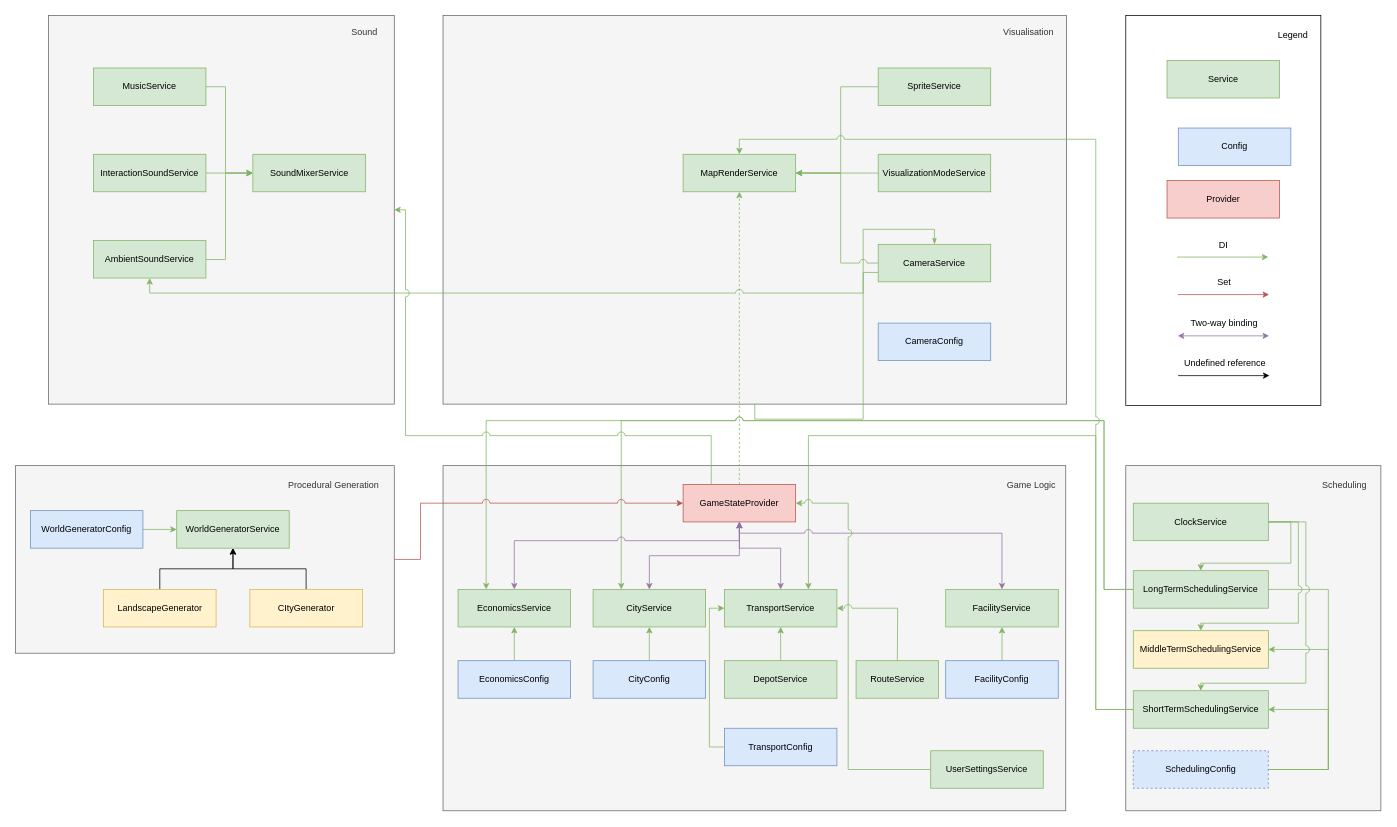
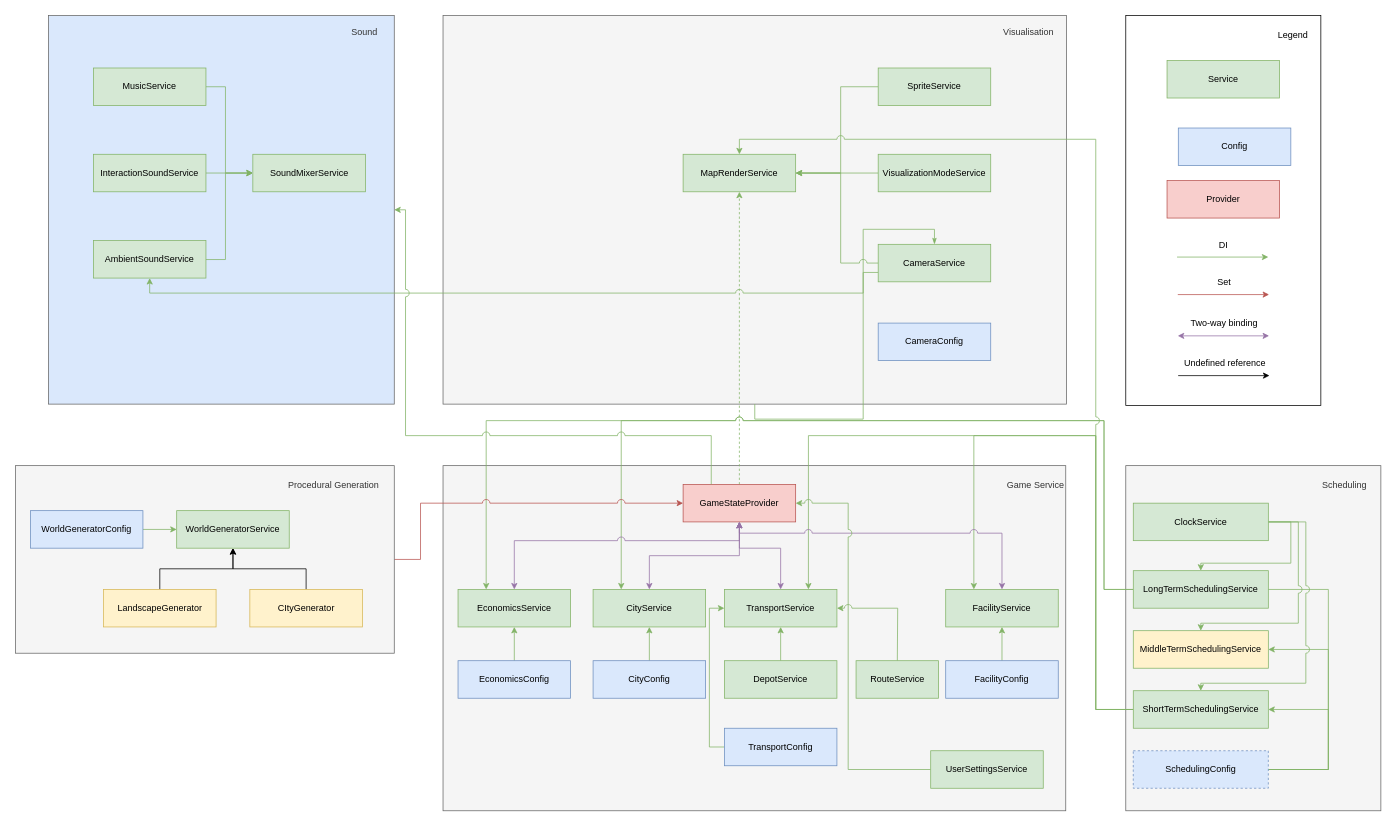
(221, 210) -> (221, 210)
none -> (974, 451)
(1030, 484) -> (1035, 484)
